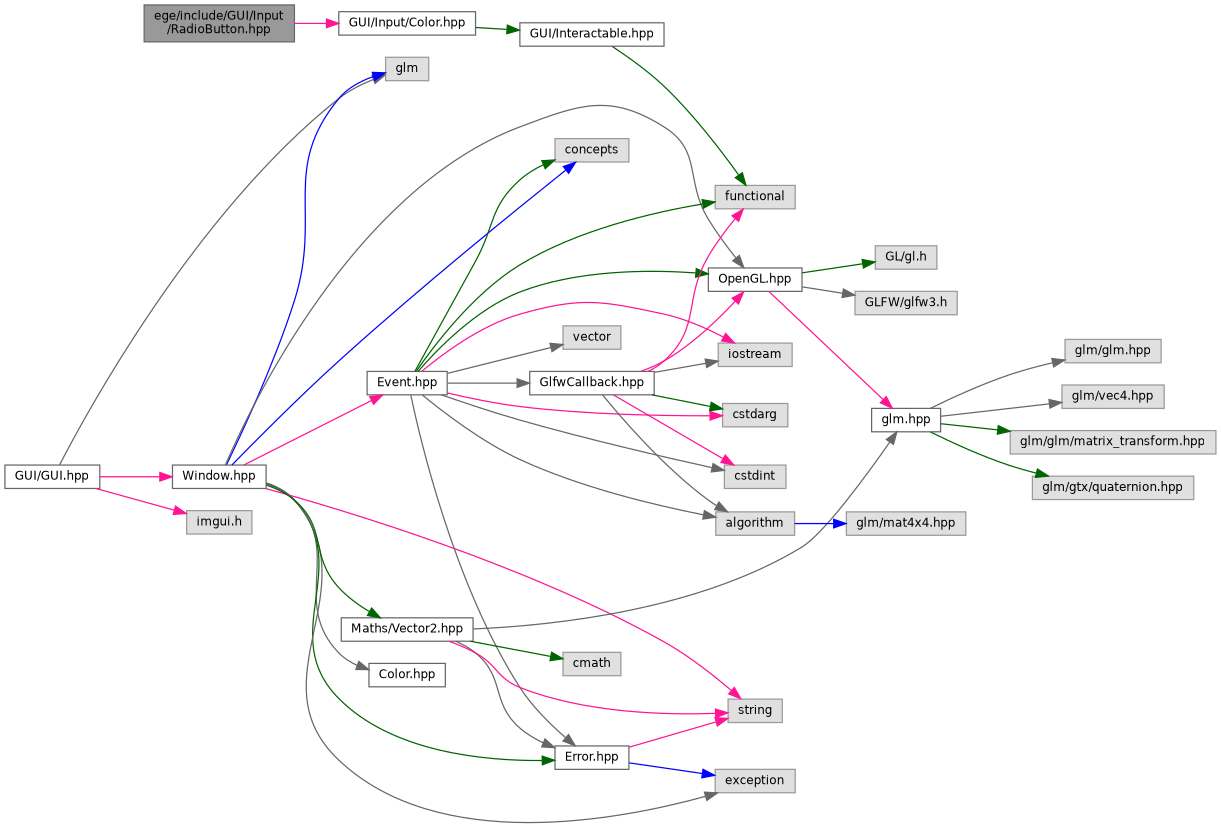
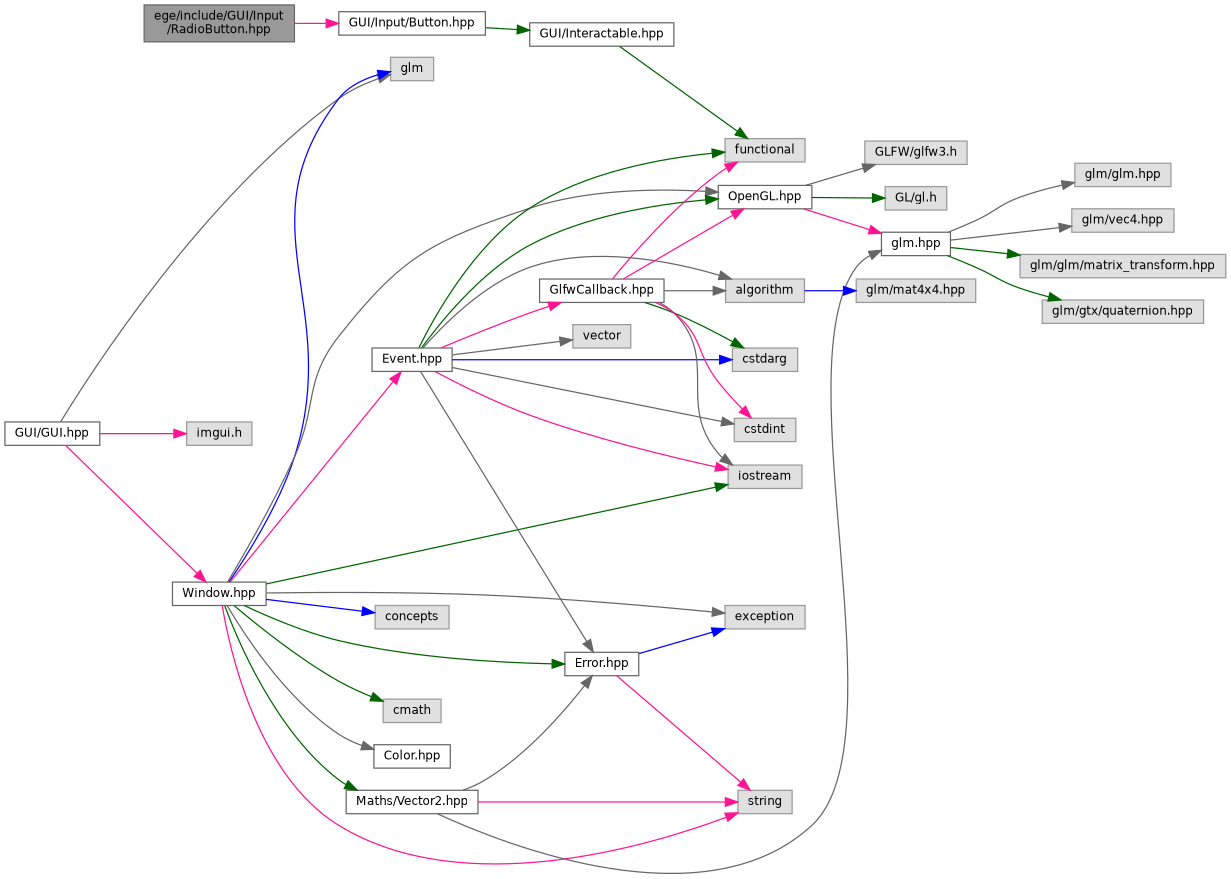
(407, 23) -> (412, 23)
(475, 263) -> none
(482, 383) -> (495, 326)
(578, 412) -> (586, 360)
none -> (491, 536)
(511, 649) -> (300, 656)
